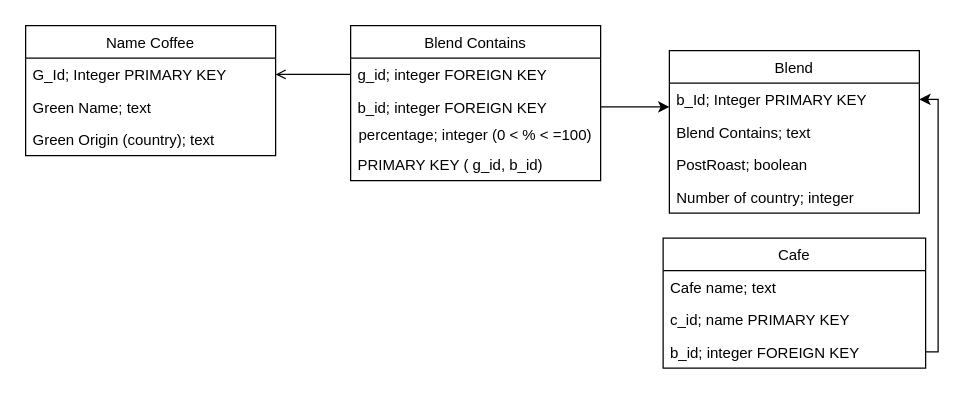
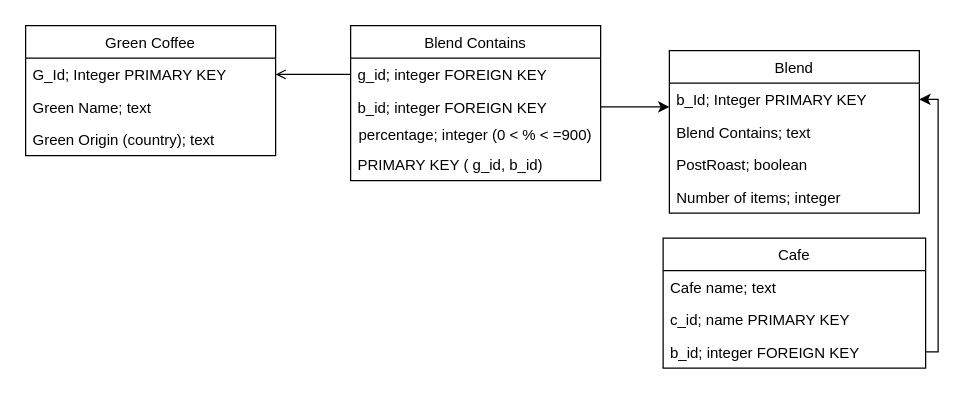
(150, 43) -> (150, 43)
(476, 136) -> (476, 136)
(776, 198) -> (765, 198)
